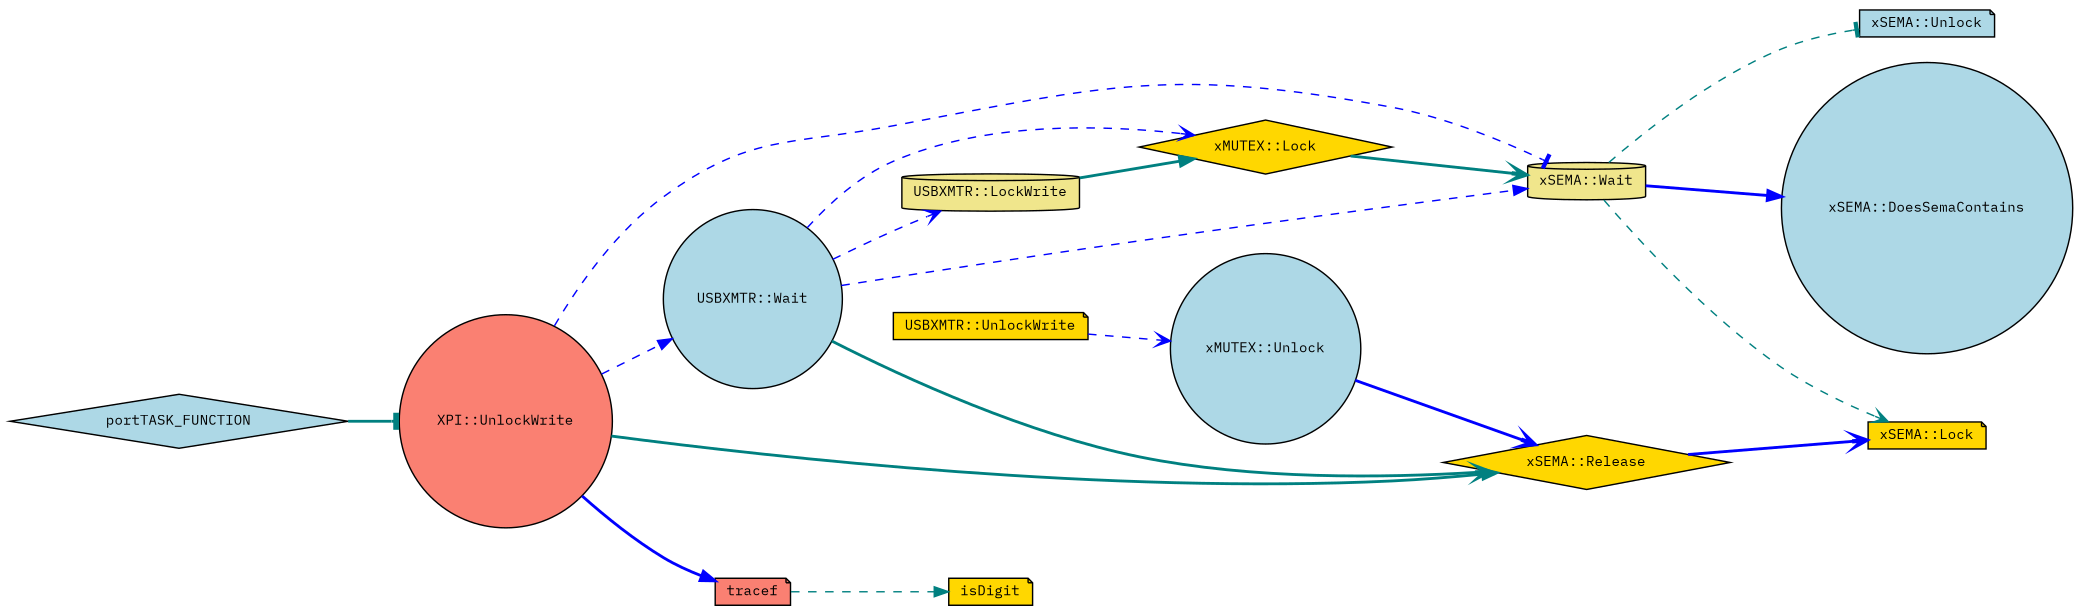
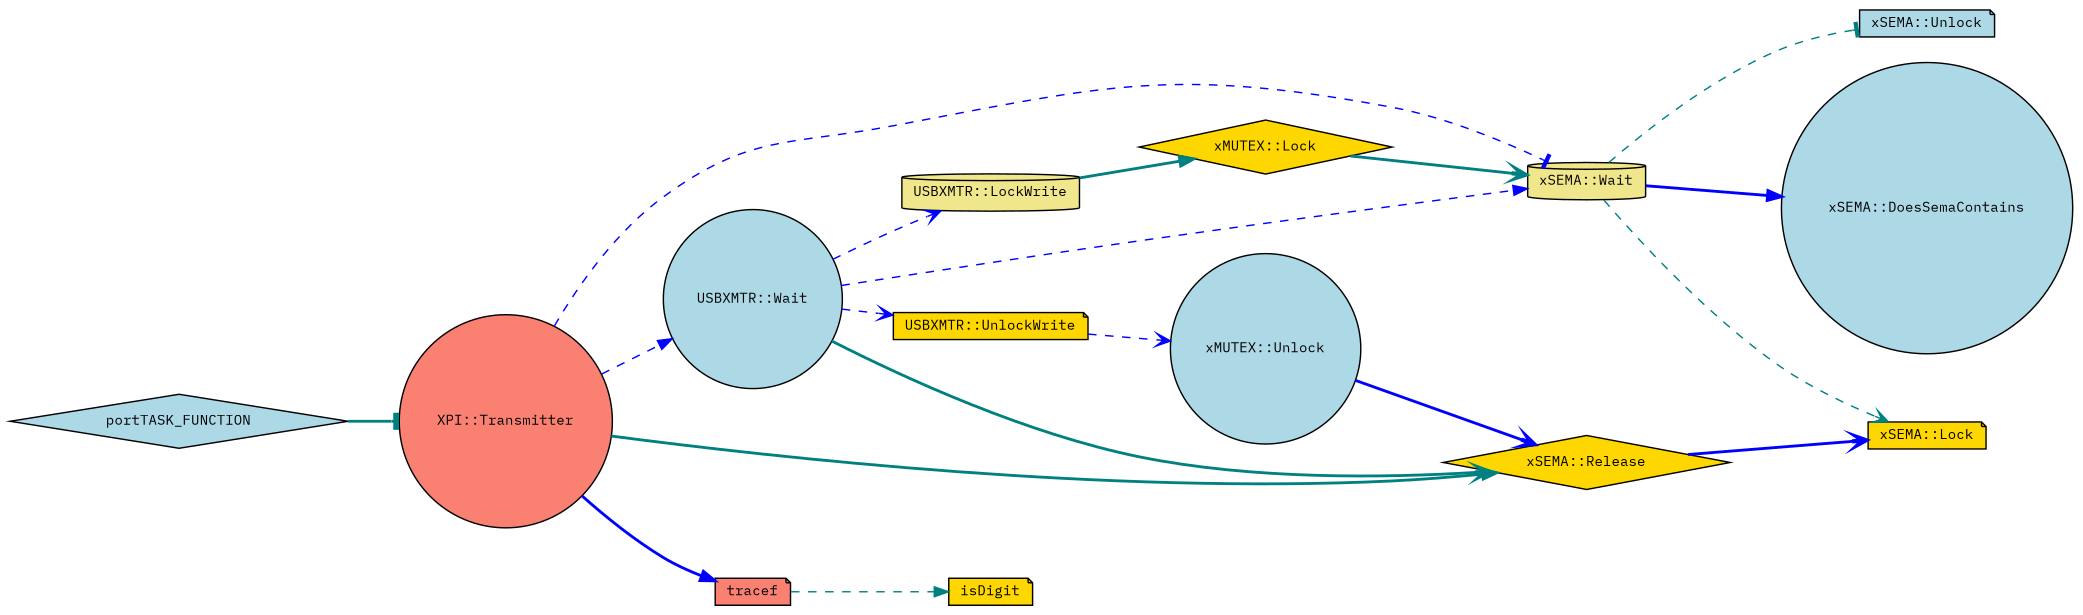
(980, 136) -> (860, 311)
(506, 421) -> (506, 421)
